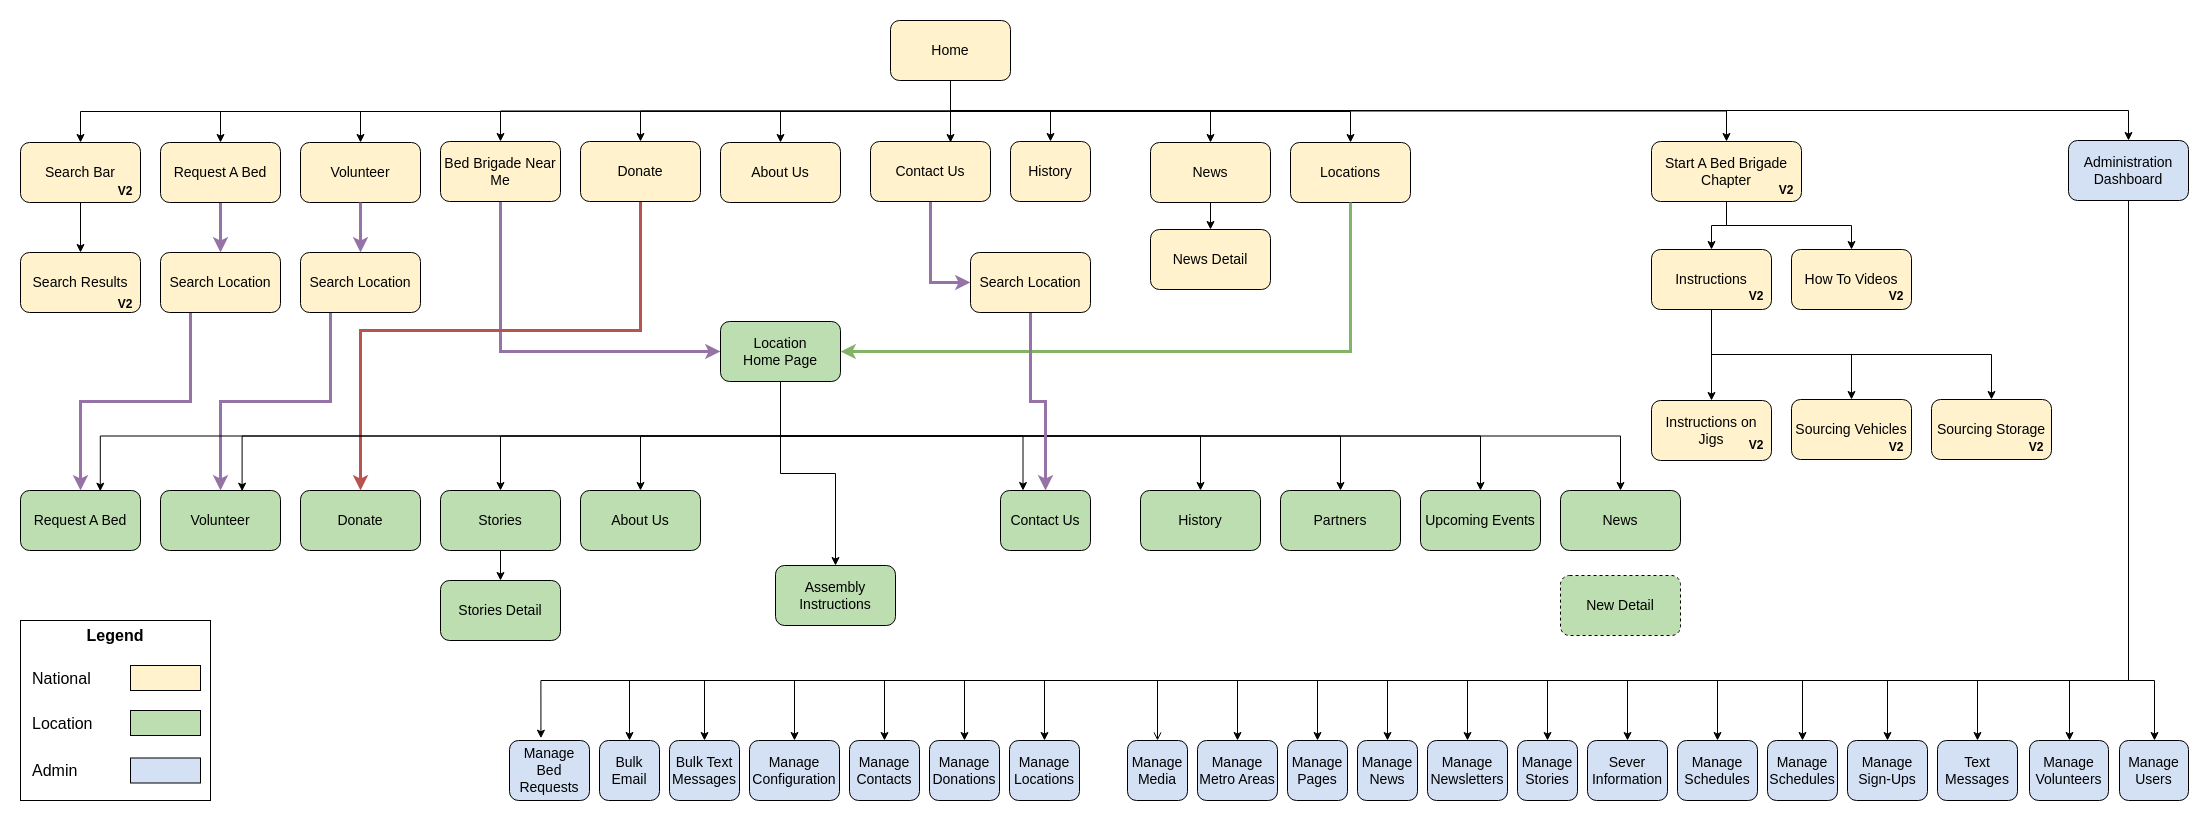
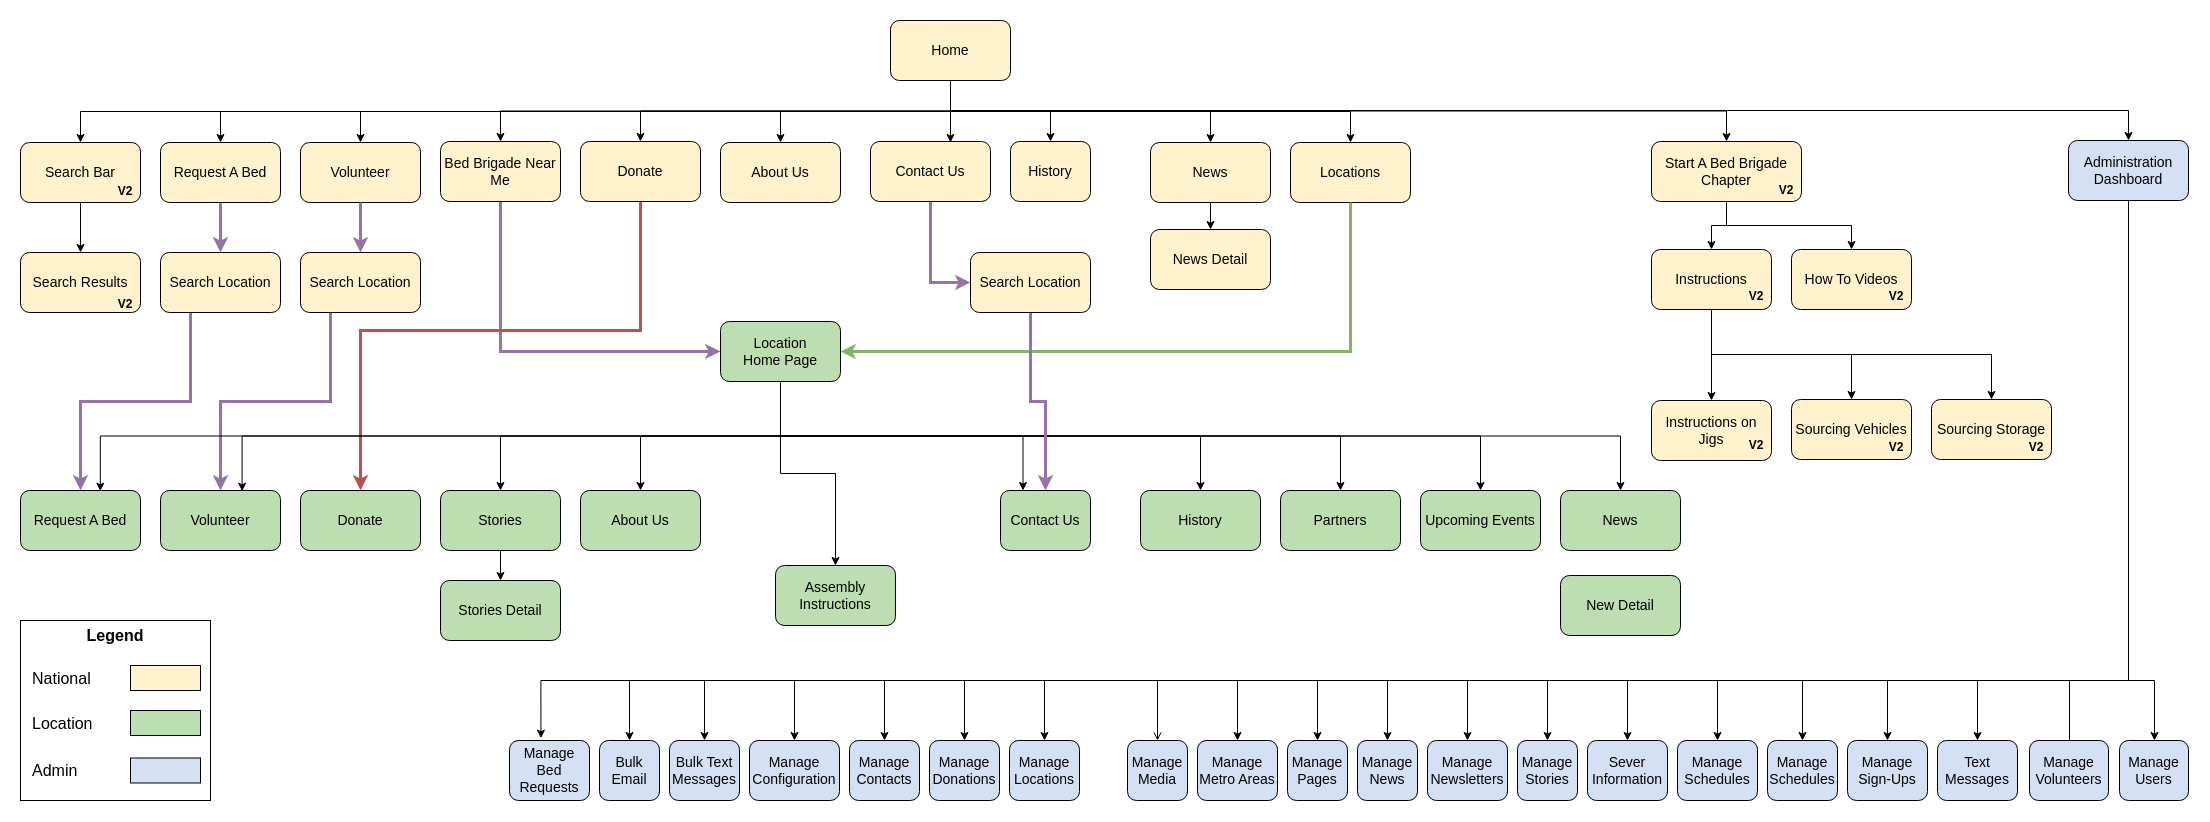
(1621, 606) -> (1621, 606)
(2070, 732) -> (2070, 734)
